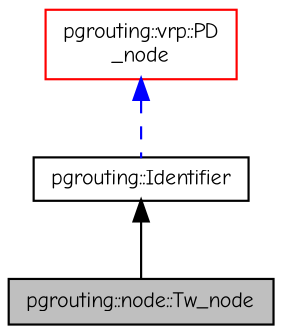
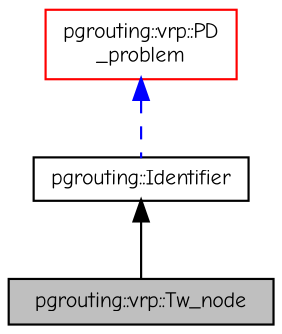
(141, 45) -> (141, 45)
(141, 302) -> (141, 302)
